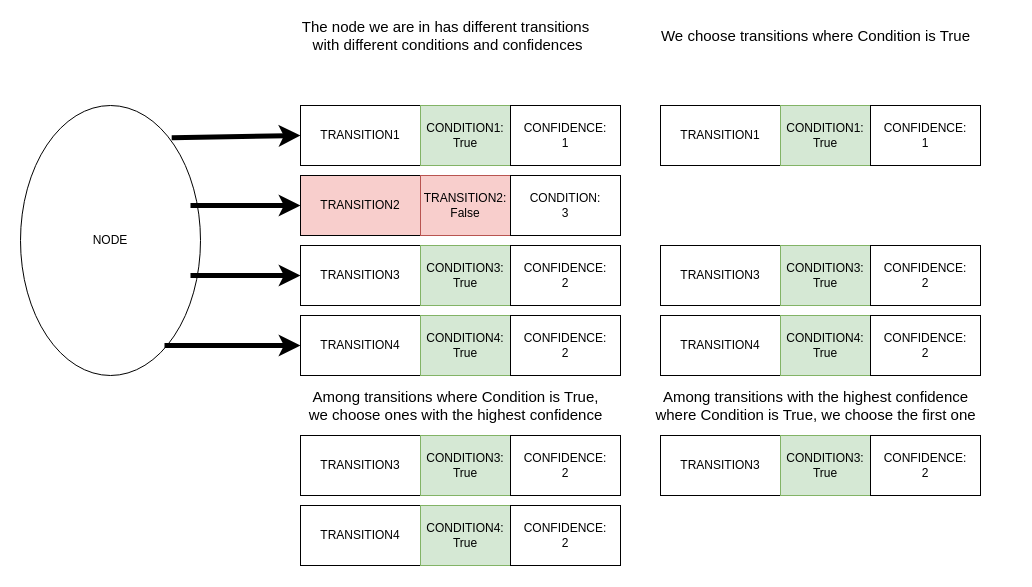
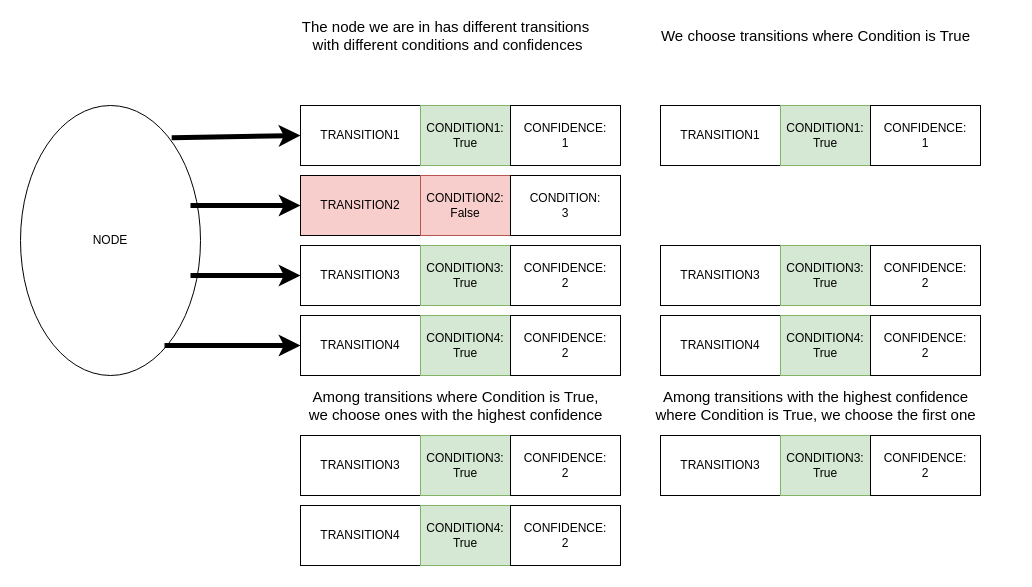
(466, 206) -> (466, 206)
